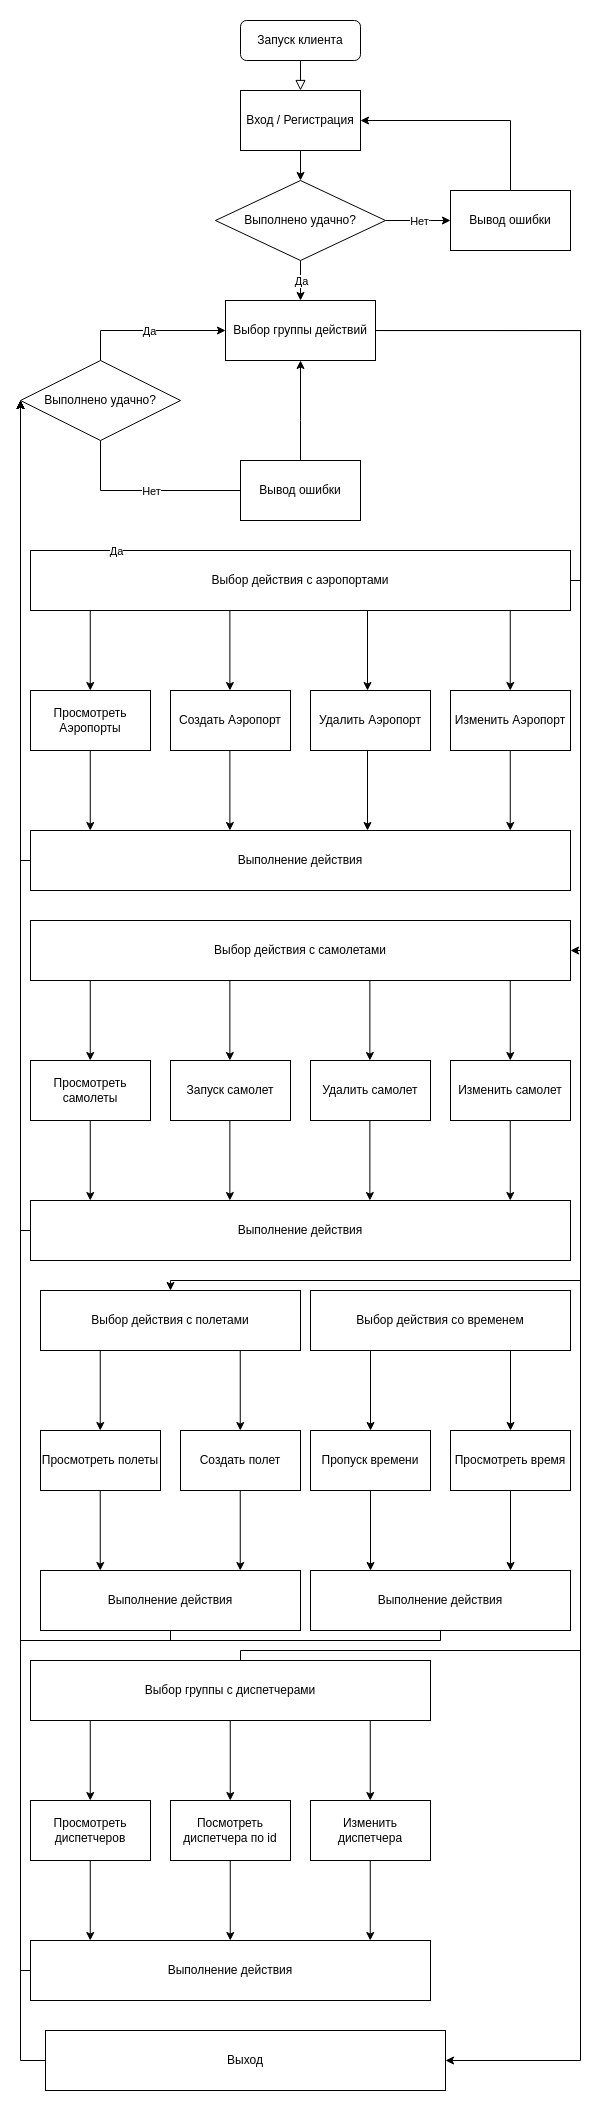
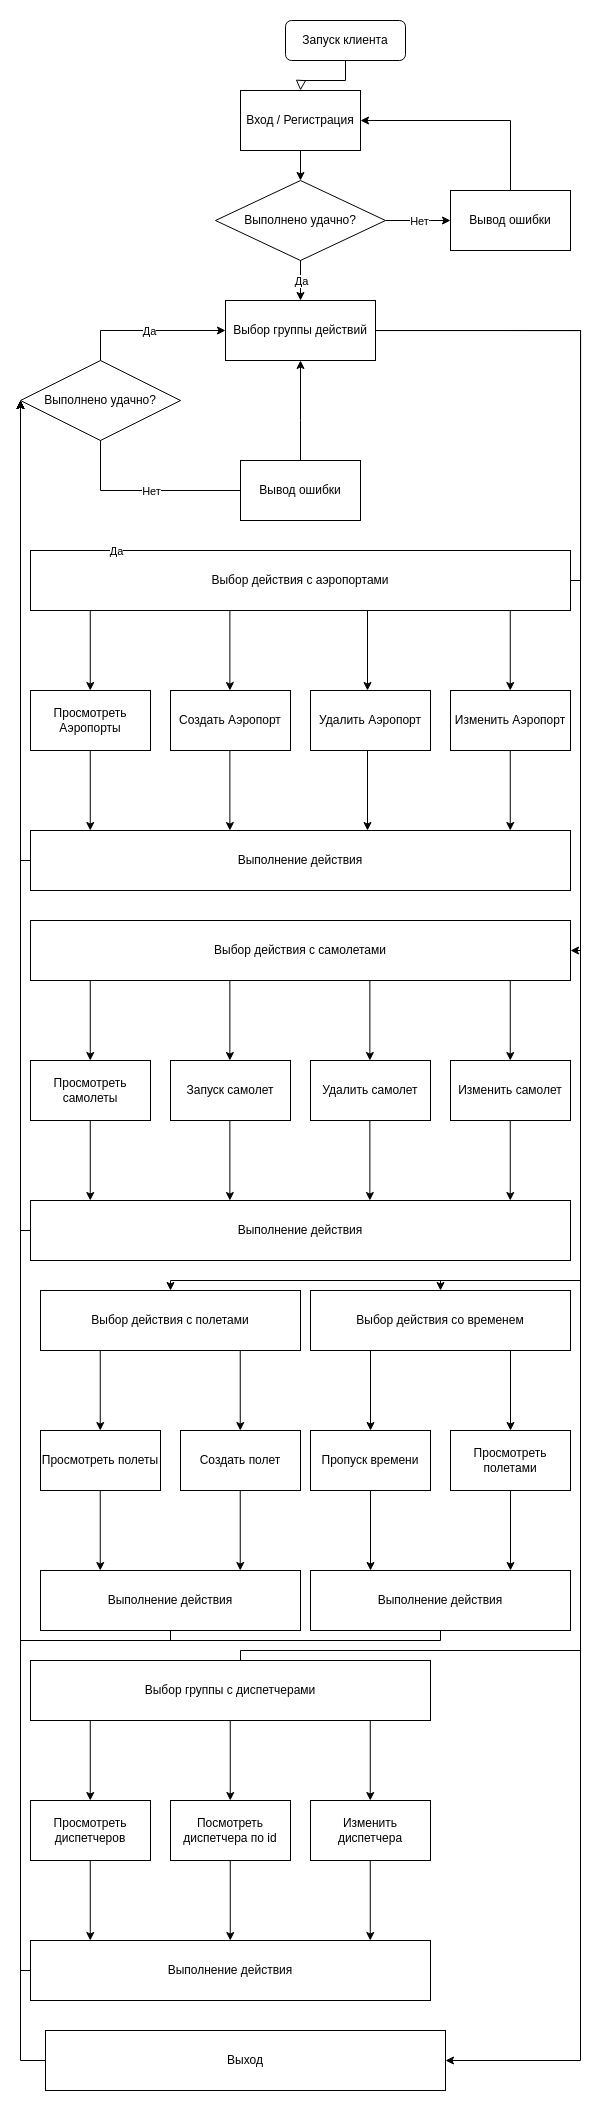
(301, 41) -> (346, 41)
none -> (441, 1283)
(511, 1461) -> (511, 1461)
